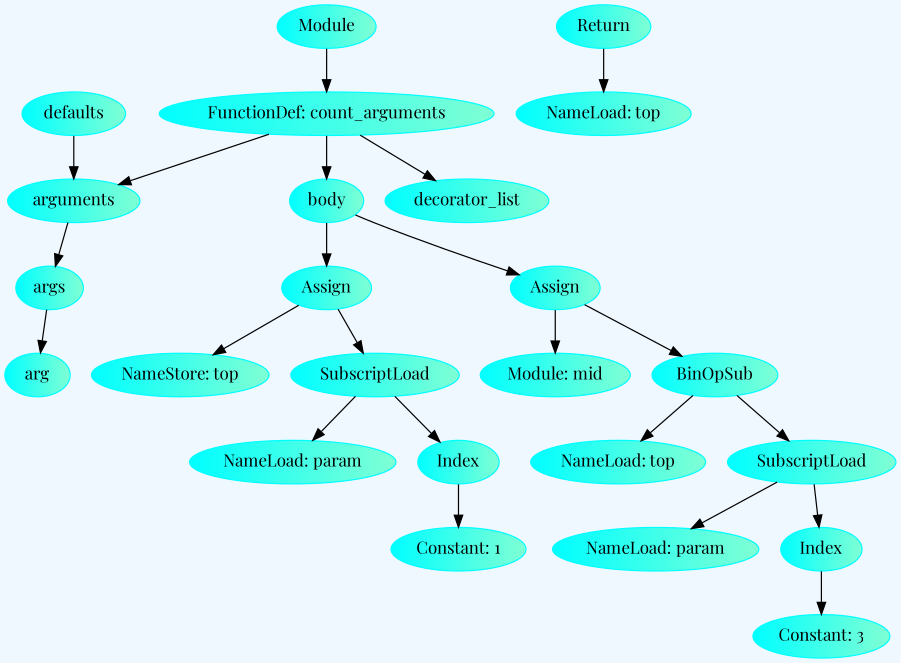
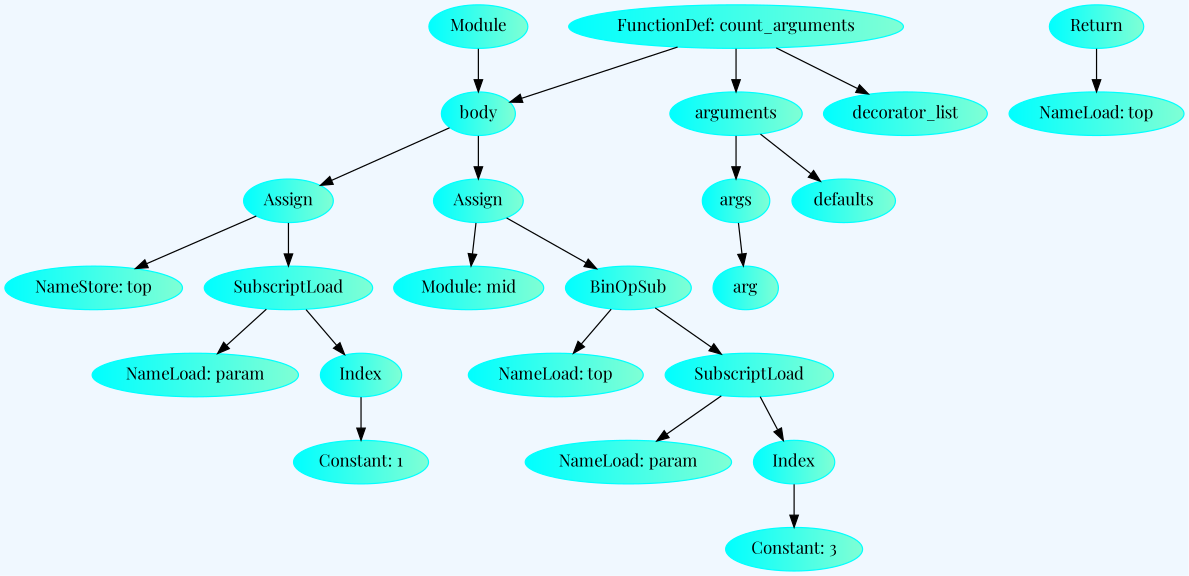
(327, 64) -> (478, 64)
(74, 151) -> (786, 154)
